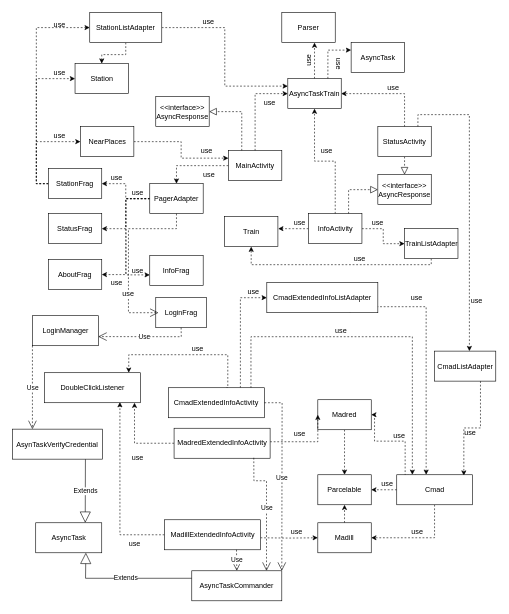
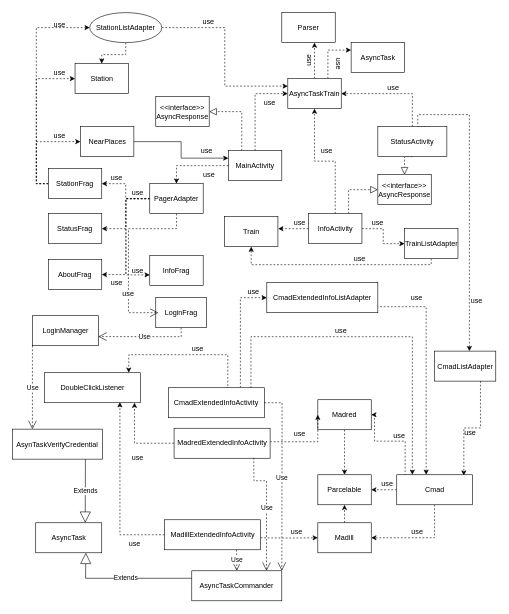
(126, 28) -> (126, 28)
(404, 142) -> (412, 142)
(181, 147) -> (181, 147)
